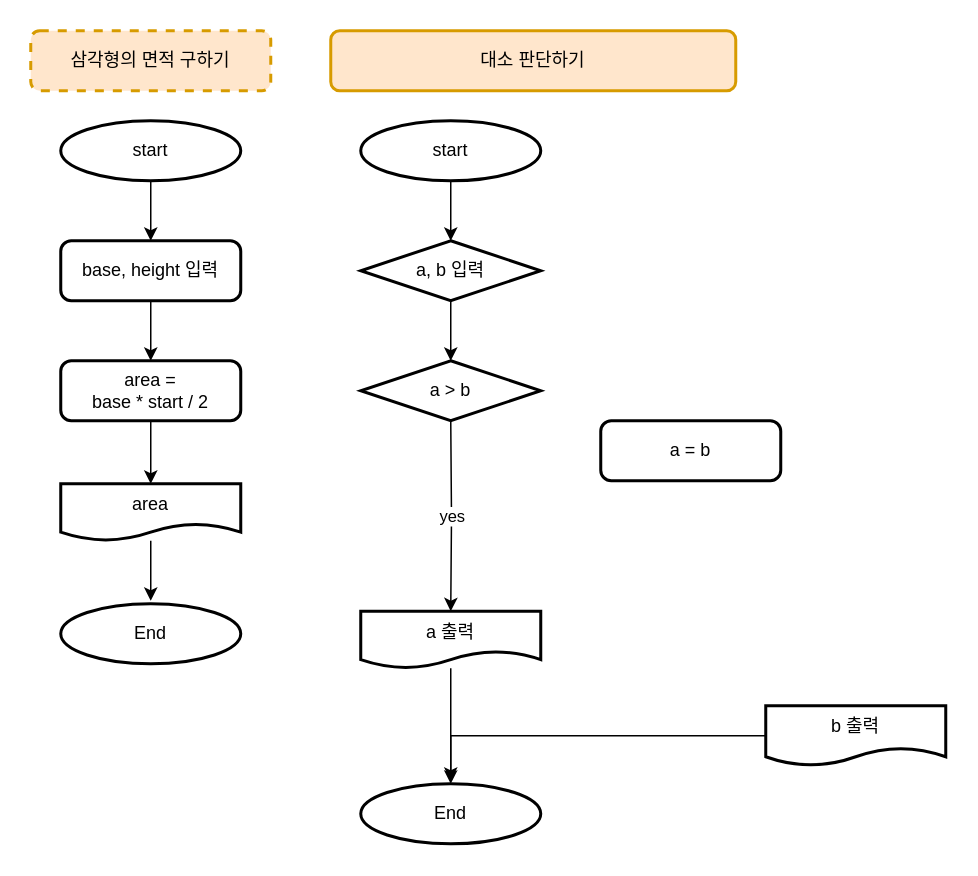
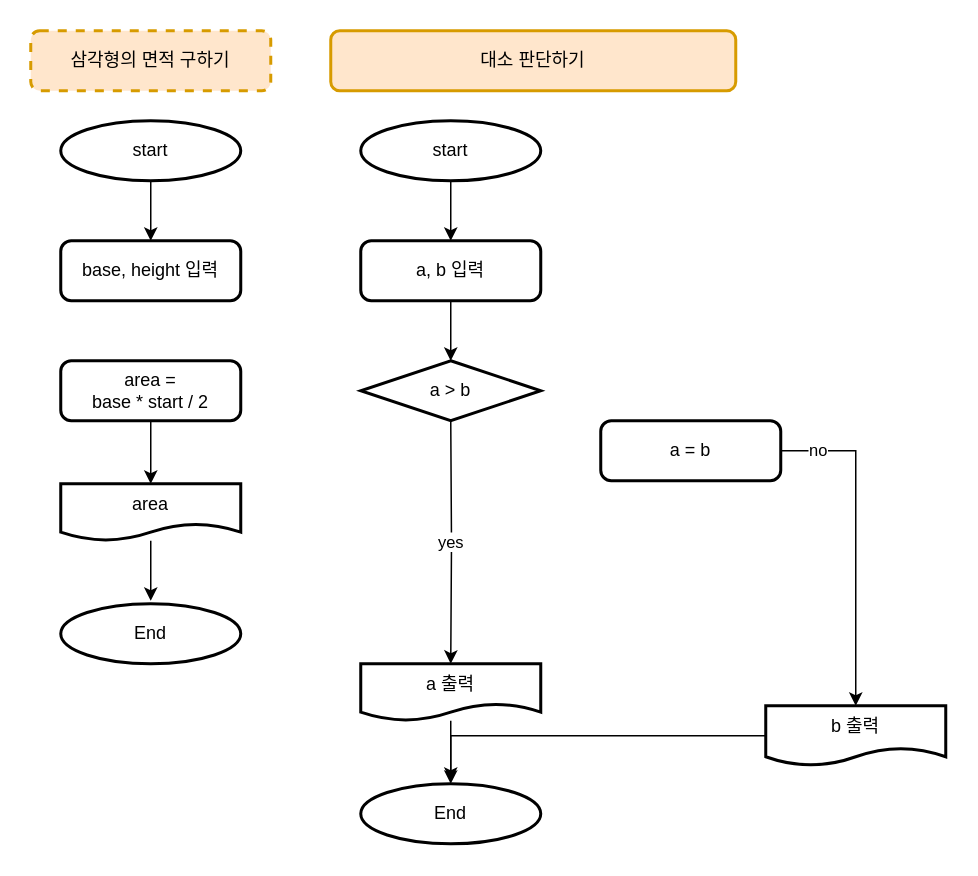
(451, 271) -> (451, 271)
(151, 326) -> none
none -> (856, 536)
(451, 640) -> (451, 692)
